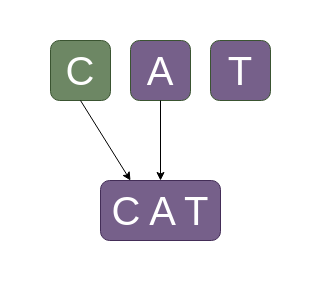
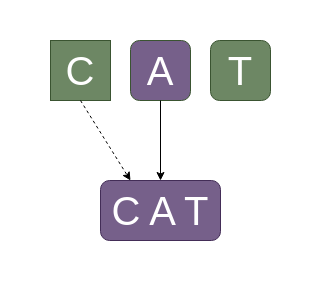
(81, 71) -> (81, 71)
(241, 71) -> (241, 71)
(103, 137) -> (103, 137)
